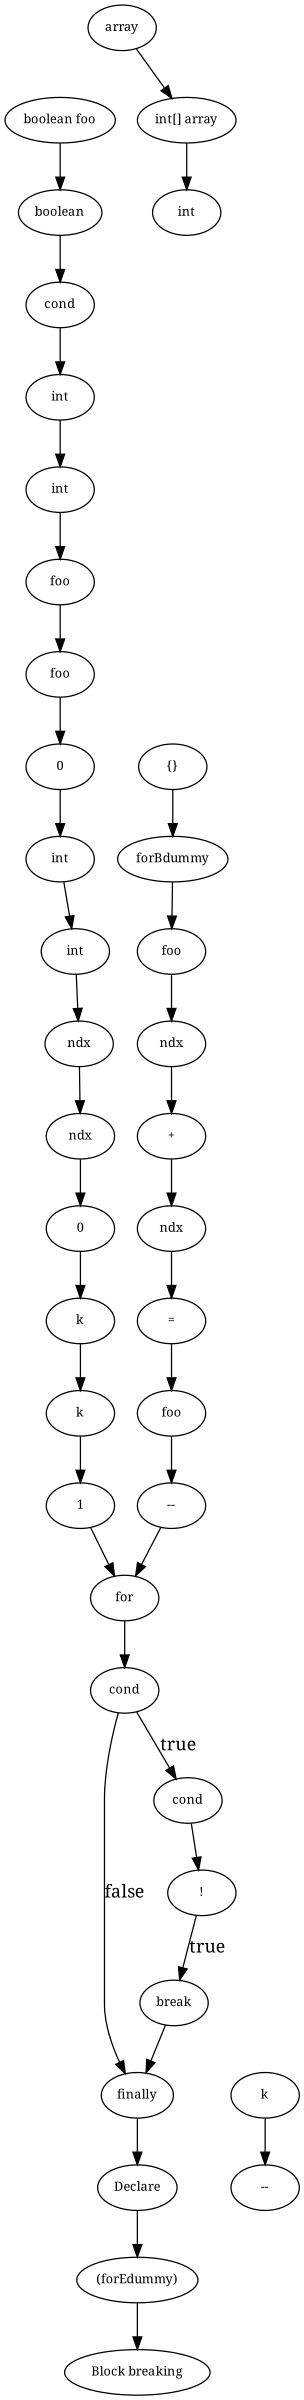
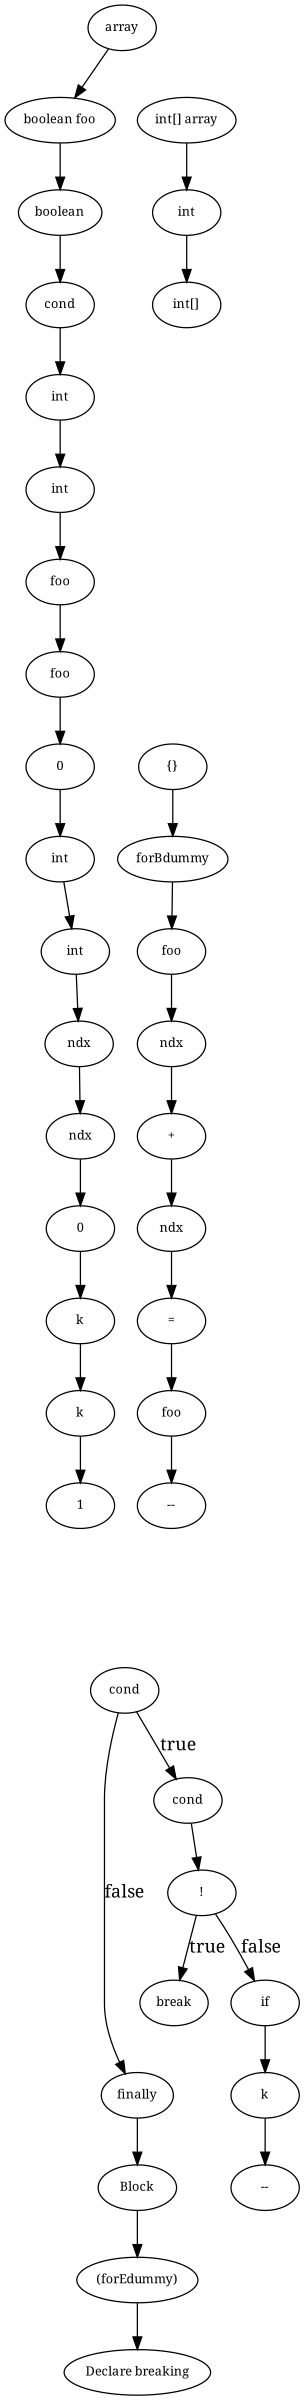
(151, 69) -> (95, 68)
none -> (187, 305)
(125, 1598) -> none
none -> (265, 2003)
(158, 2043) -> none
(137, 2188) -> (137, 2188)
(137, 2372) -> (137, 2372)
